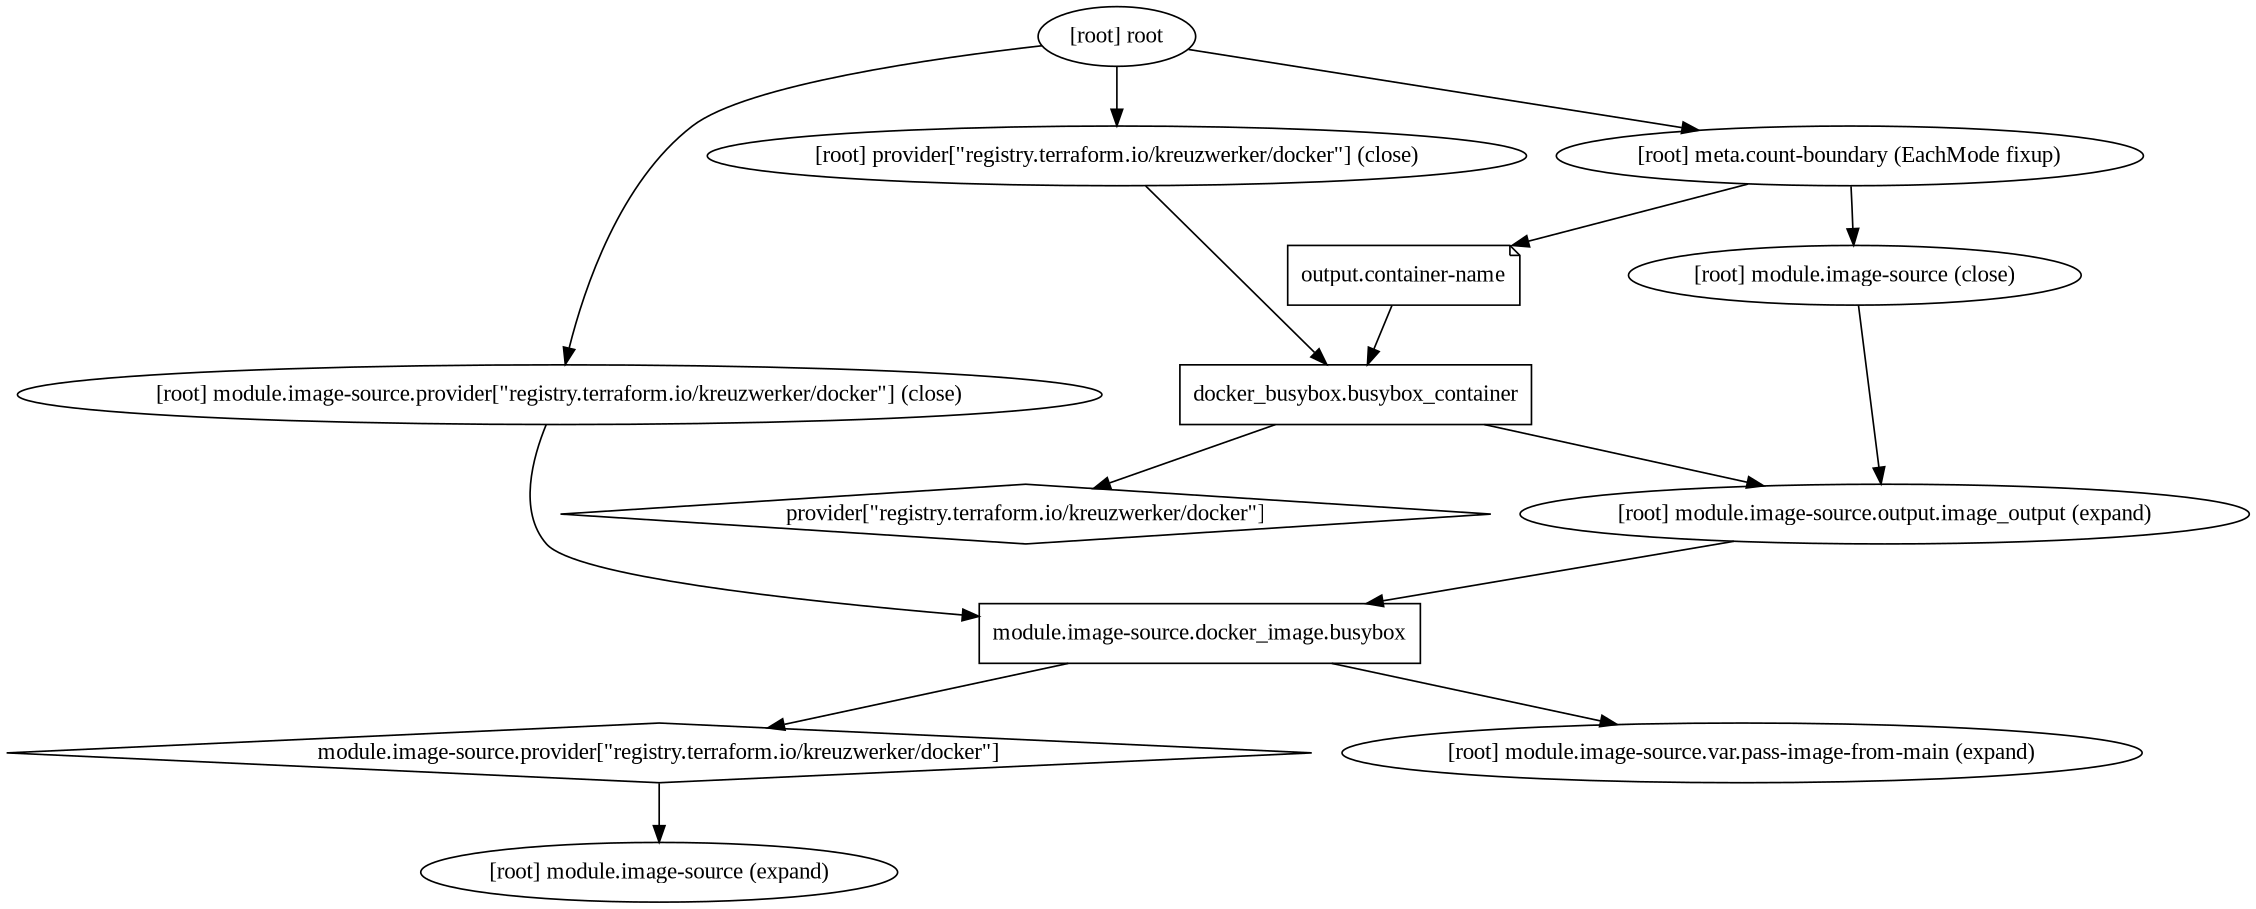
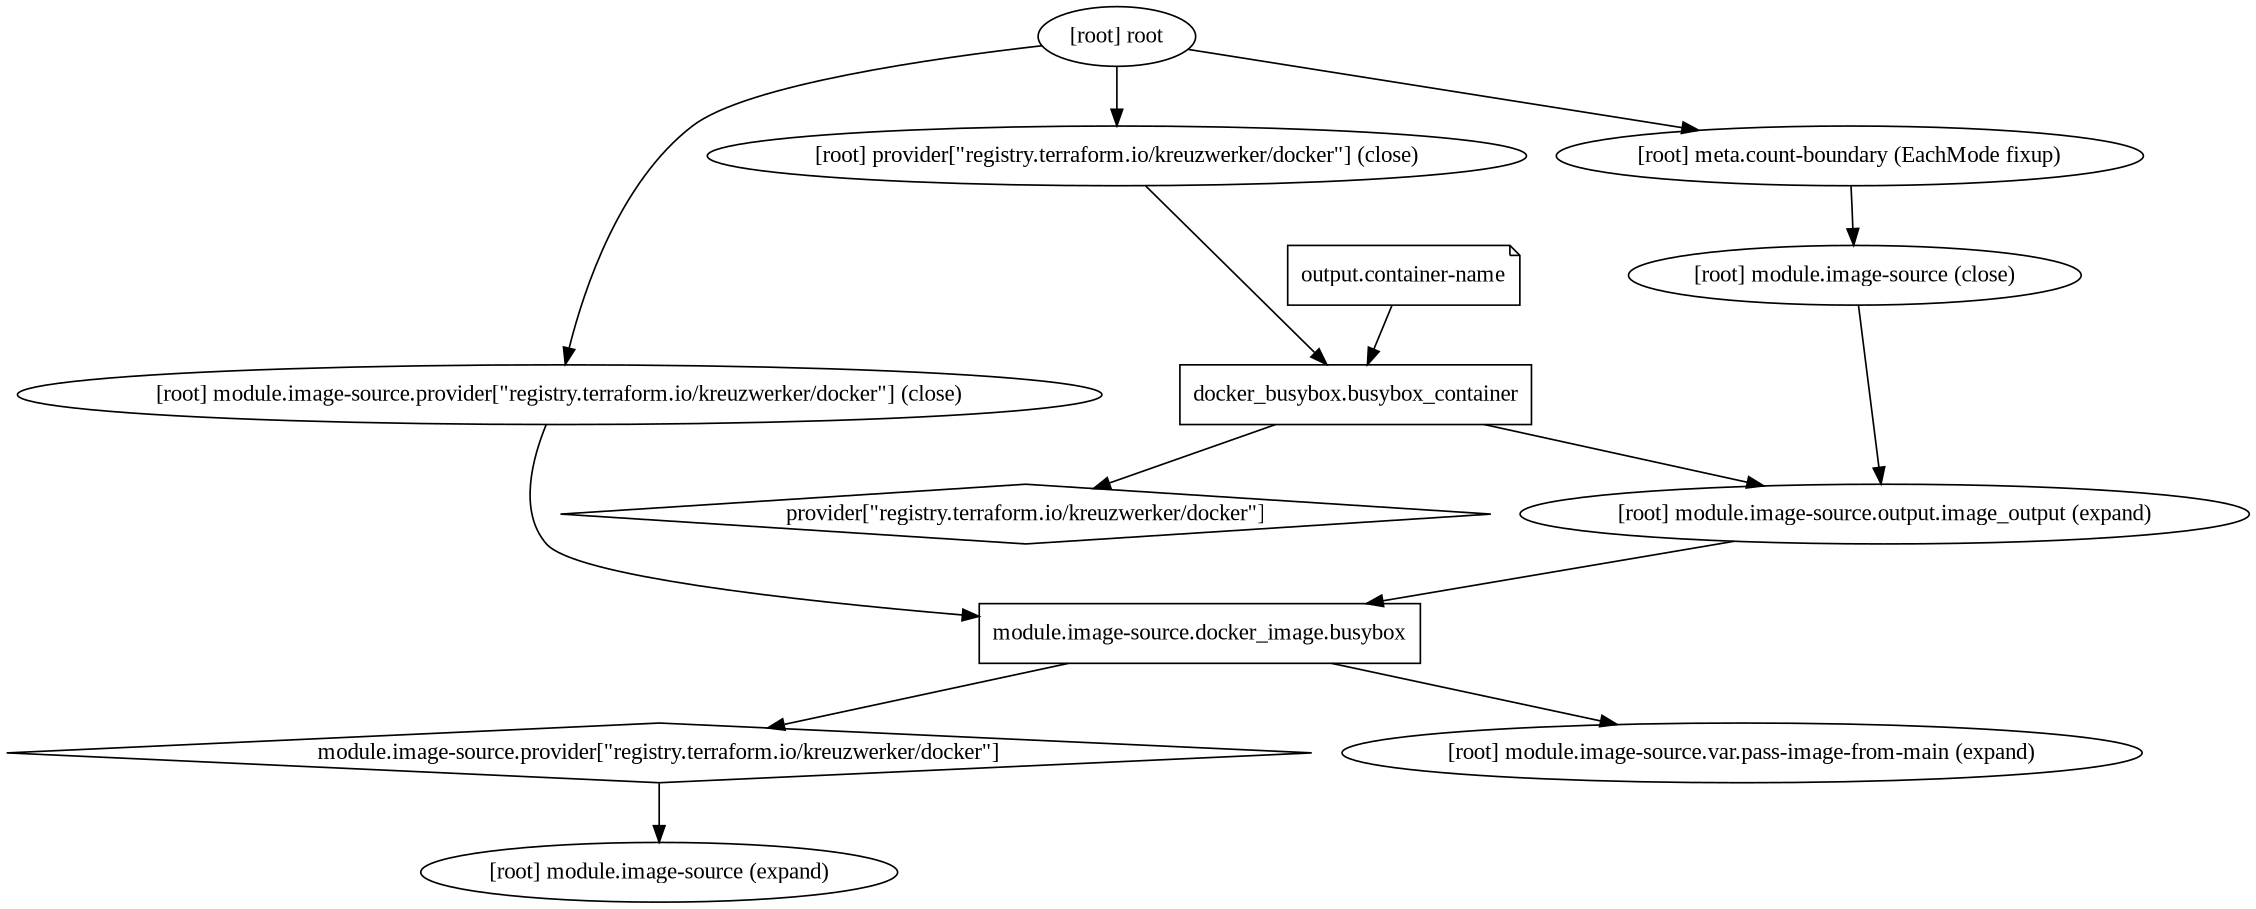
(1638, 213) -> none
